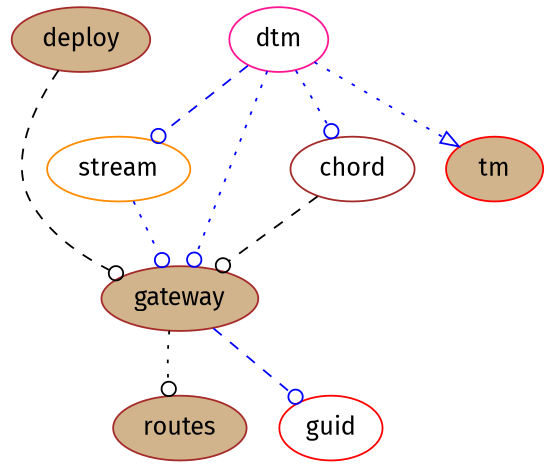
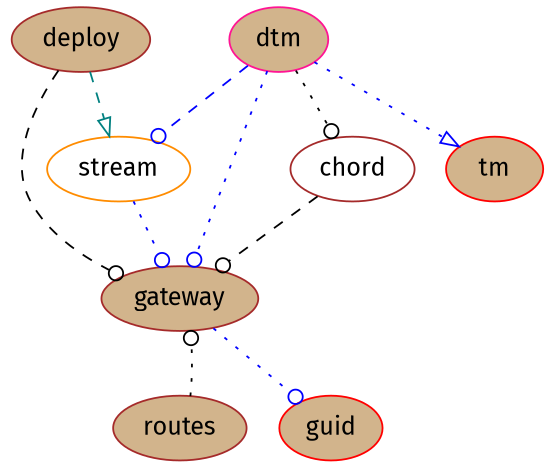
(279, 40) -> (279, 40)
none -> (97, 95)
(312, 98) -> (312, 98)
(168, 356) -> (192, 371)
(252, 360) -> (252, 360)
(331, 428) -> (331, 428)
